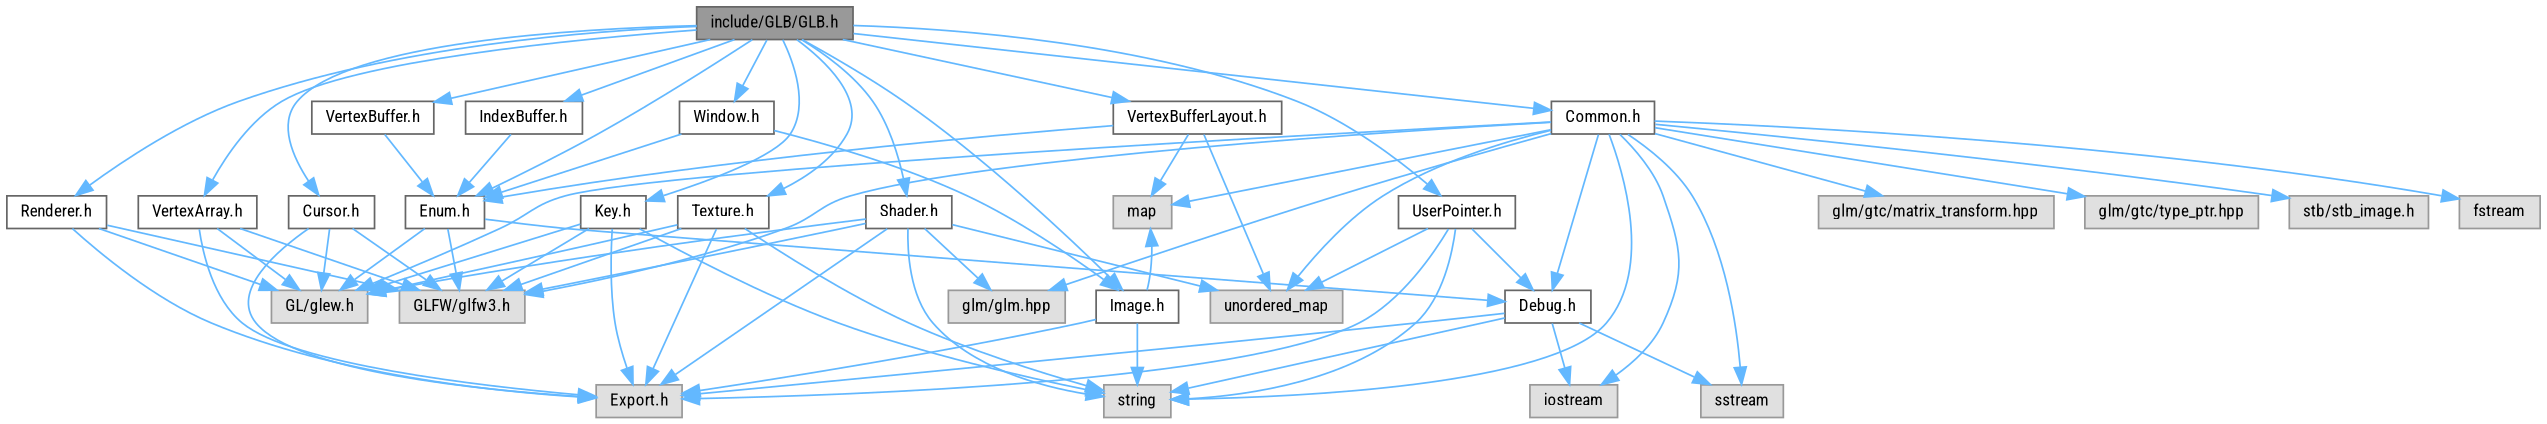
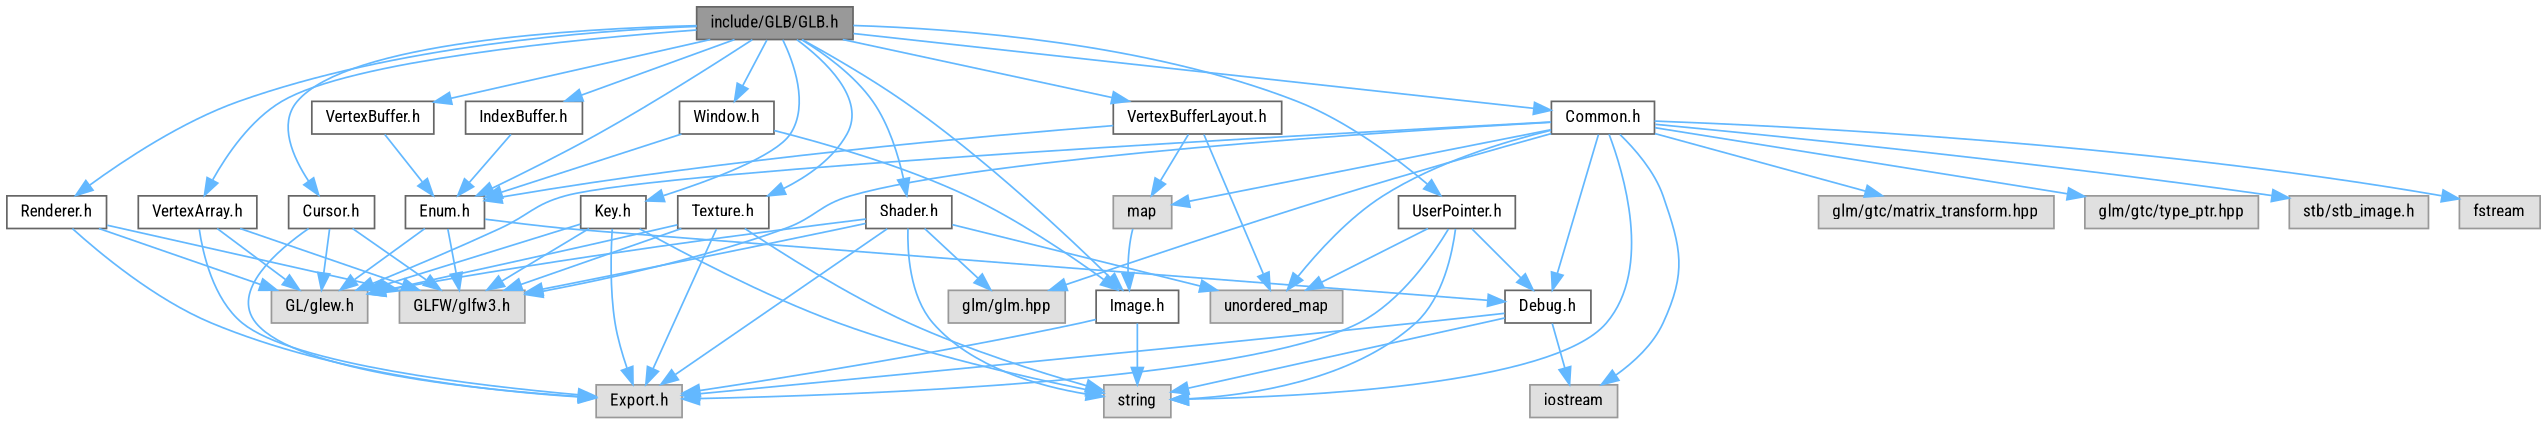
(1151, 268) -> (1129, 251)
(1742, 401) -> none
